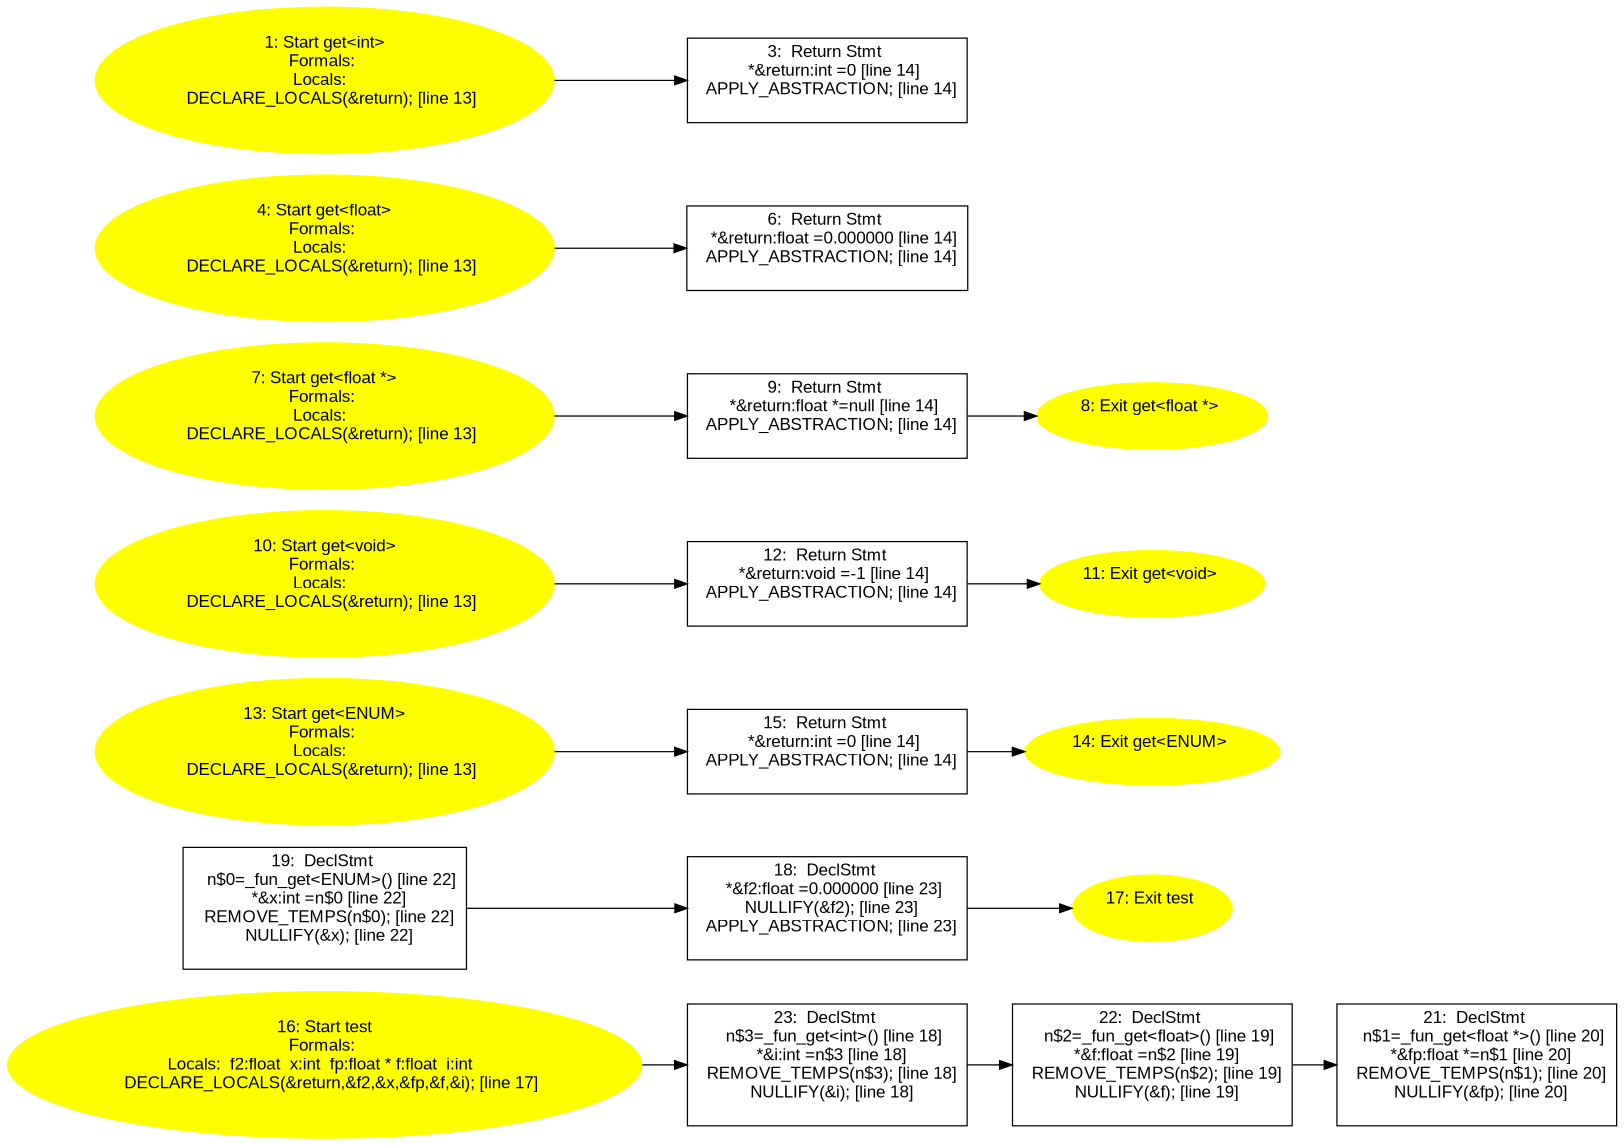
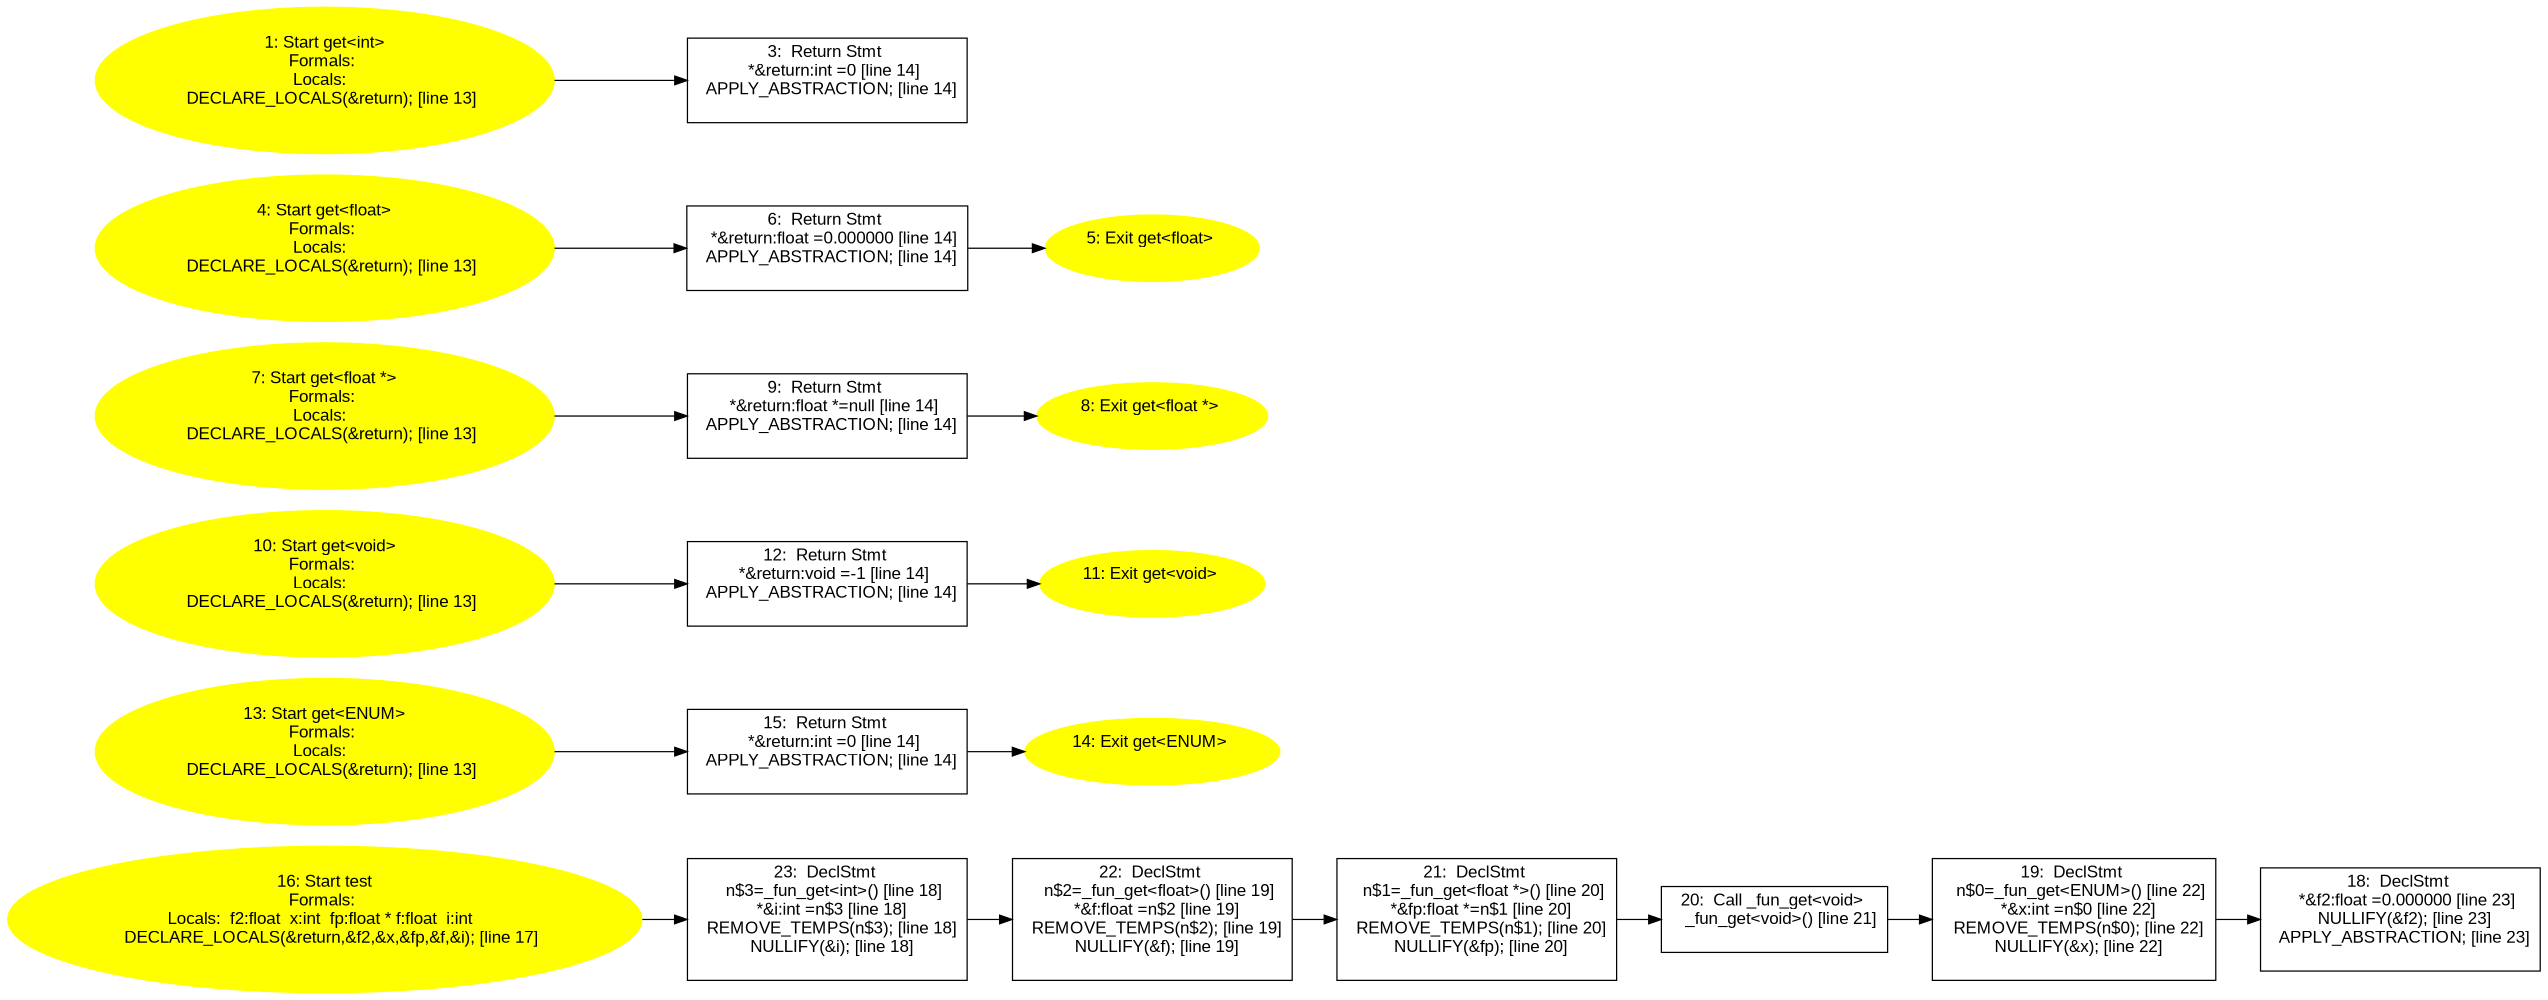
none -> (1152, 248)
(1152, 908) -> none
none -> (1774, 919)
